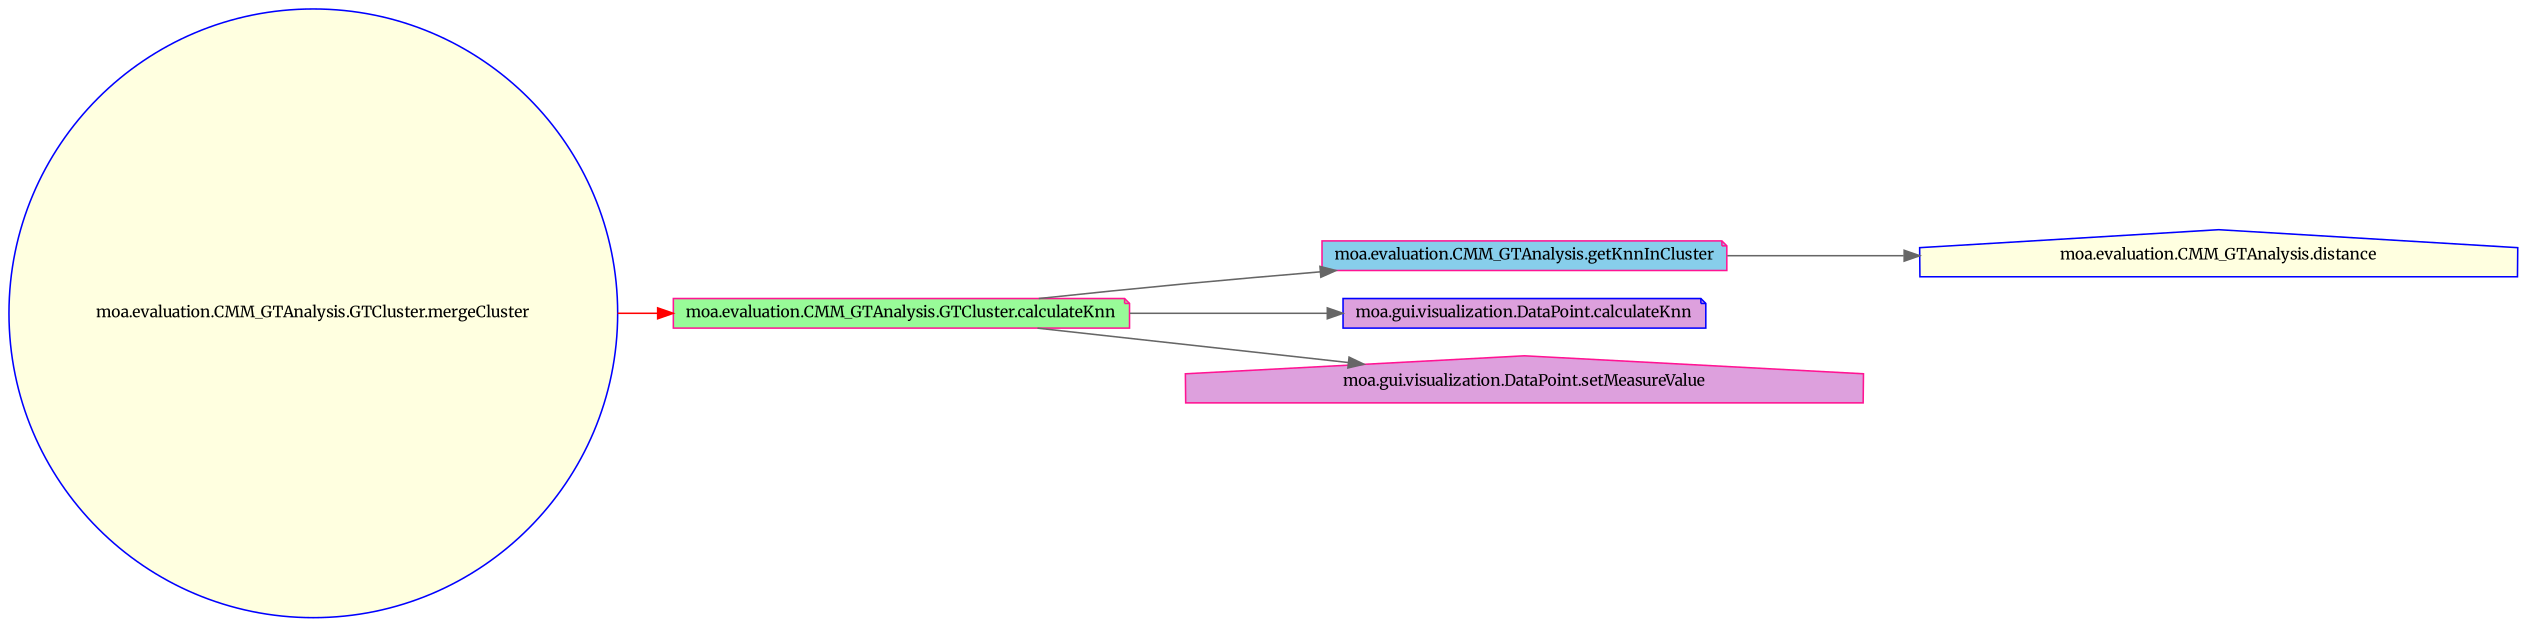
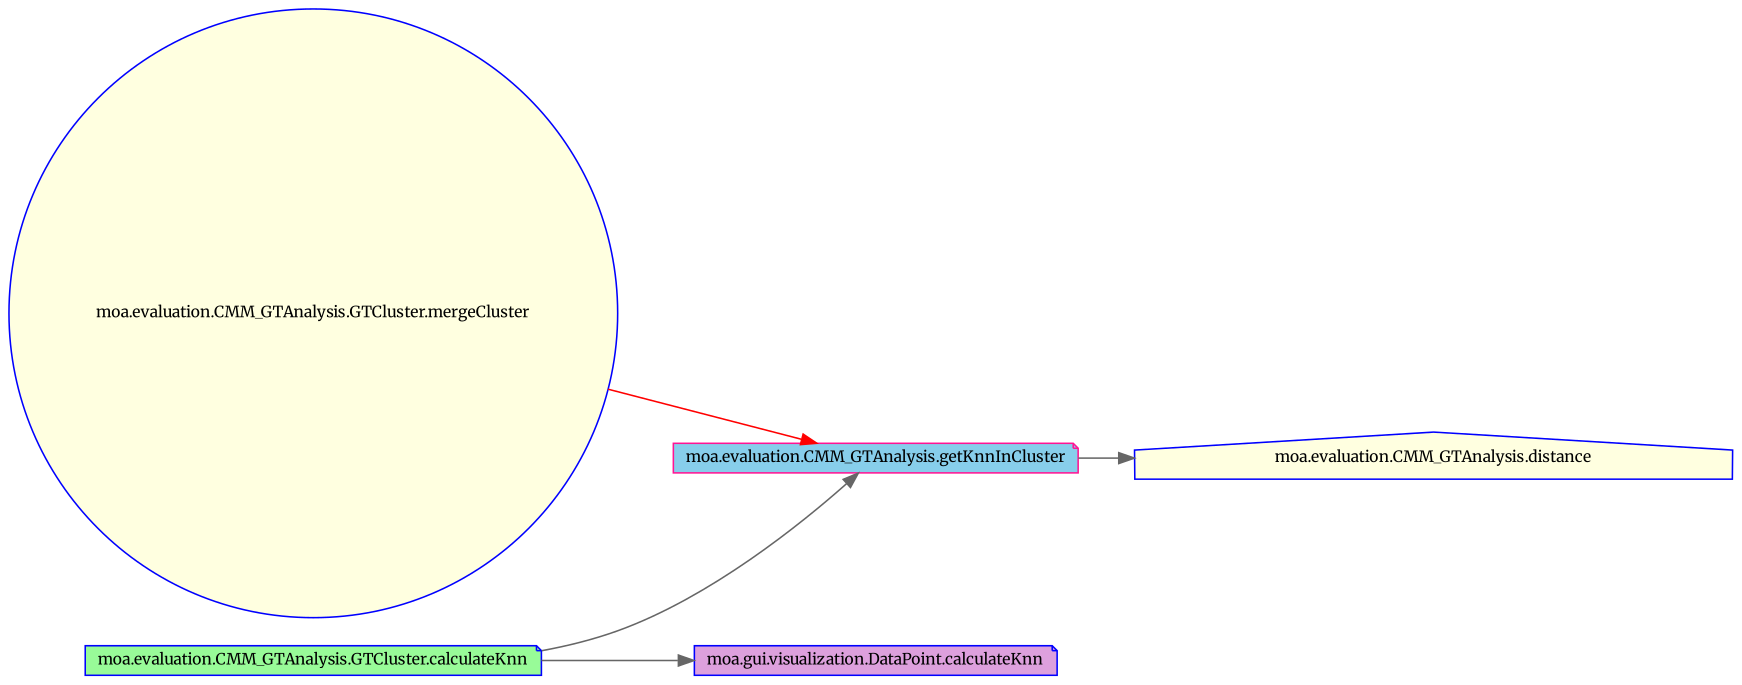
(637, 313) -> (705, 414)
(901, 313) -> (313, 661)
(1524, 382) -> none
